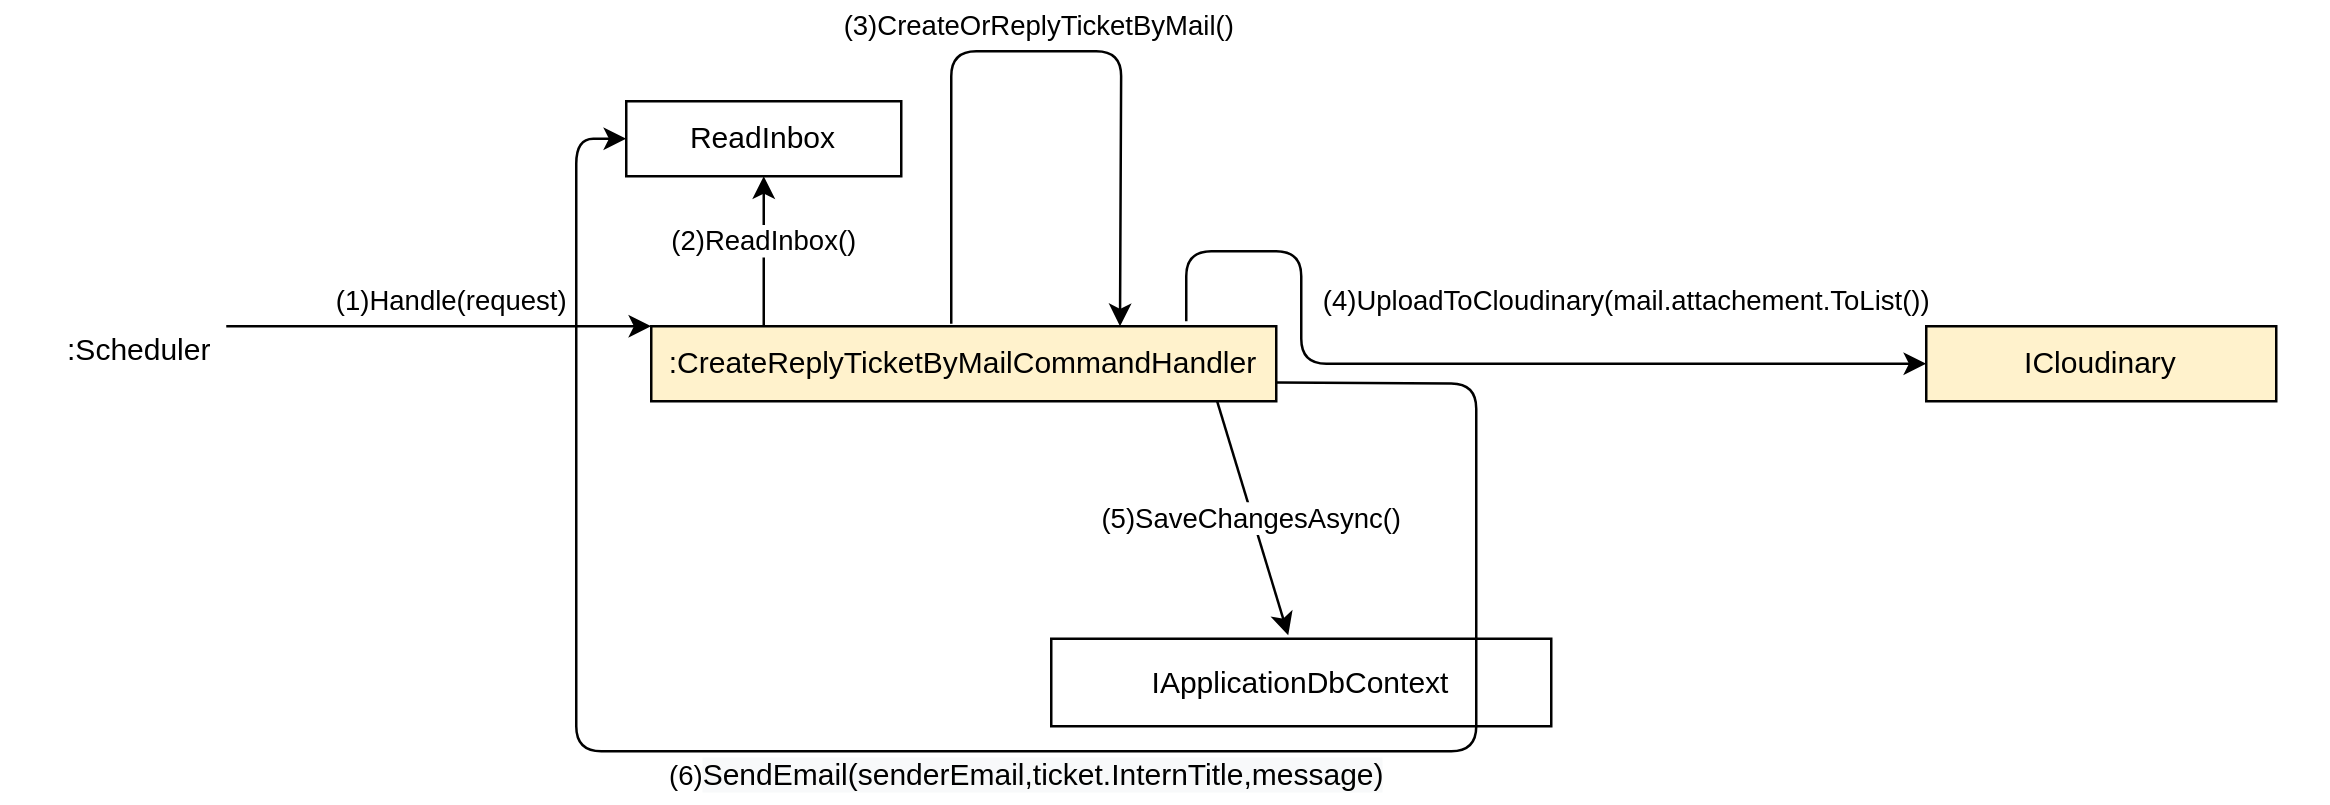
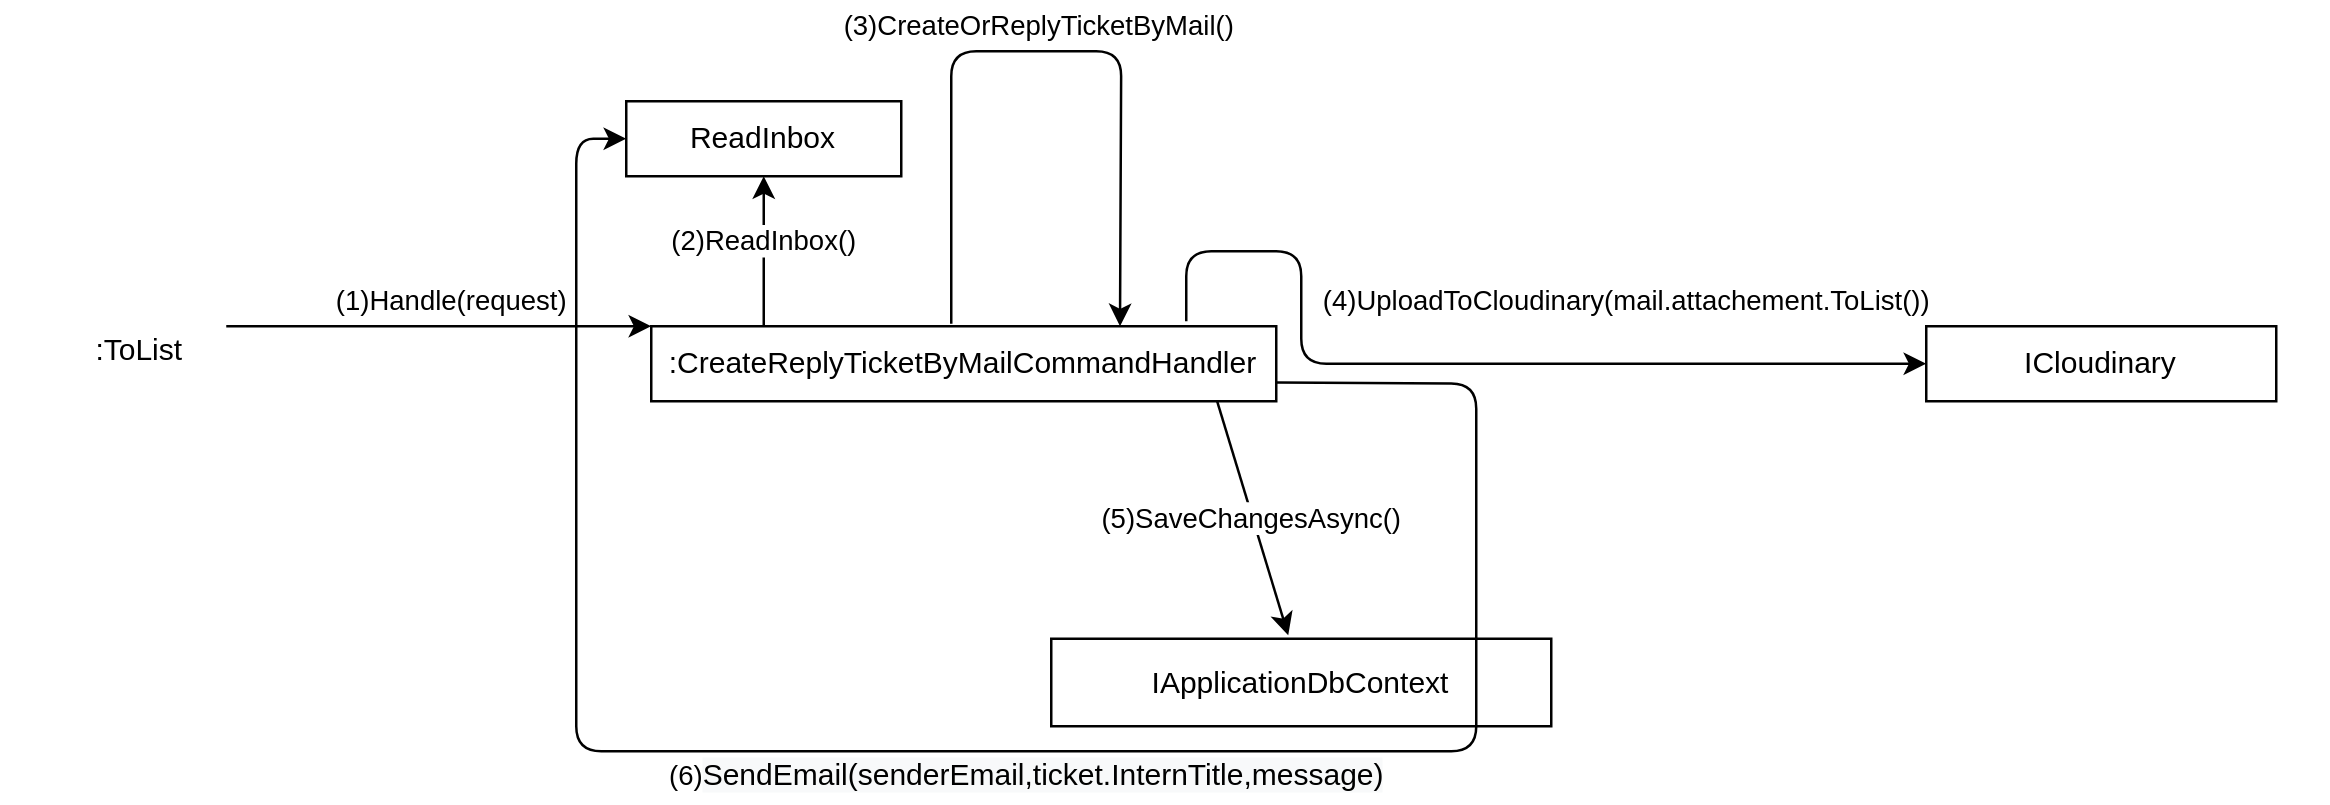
(140, 351) -> (140, 351)
(964, 364) -> (964, 364)
(2101, 364) -> (2101, 364)
